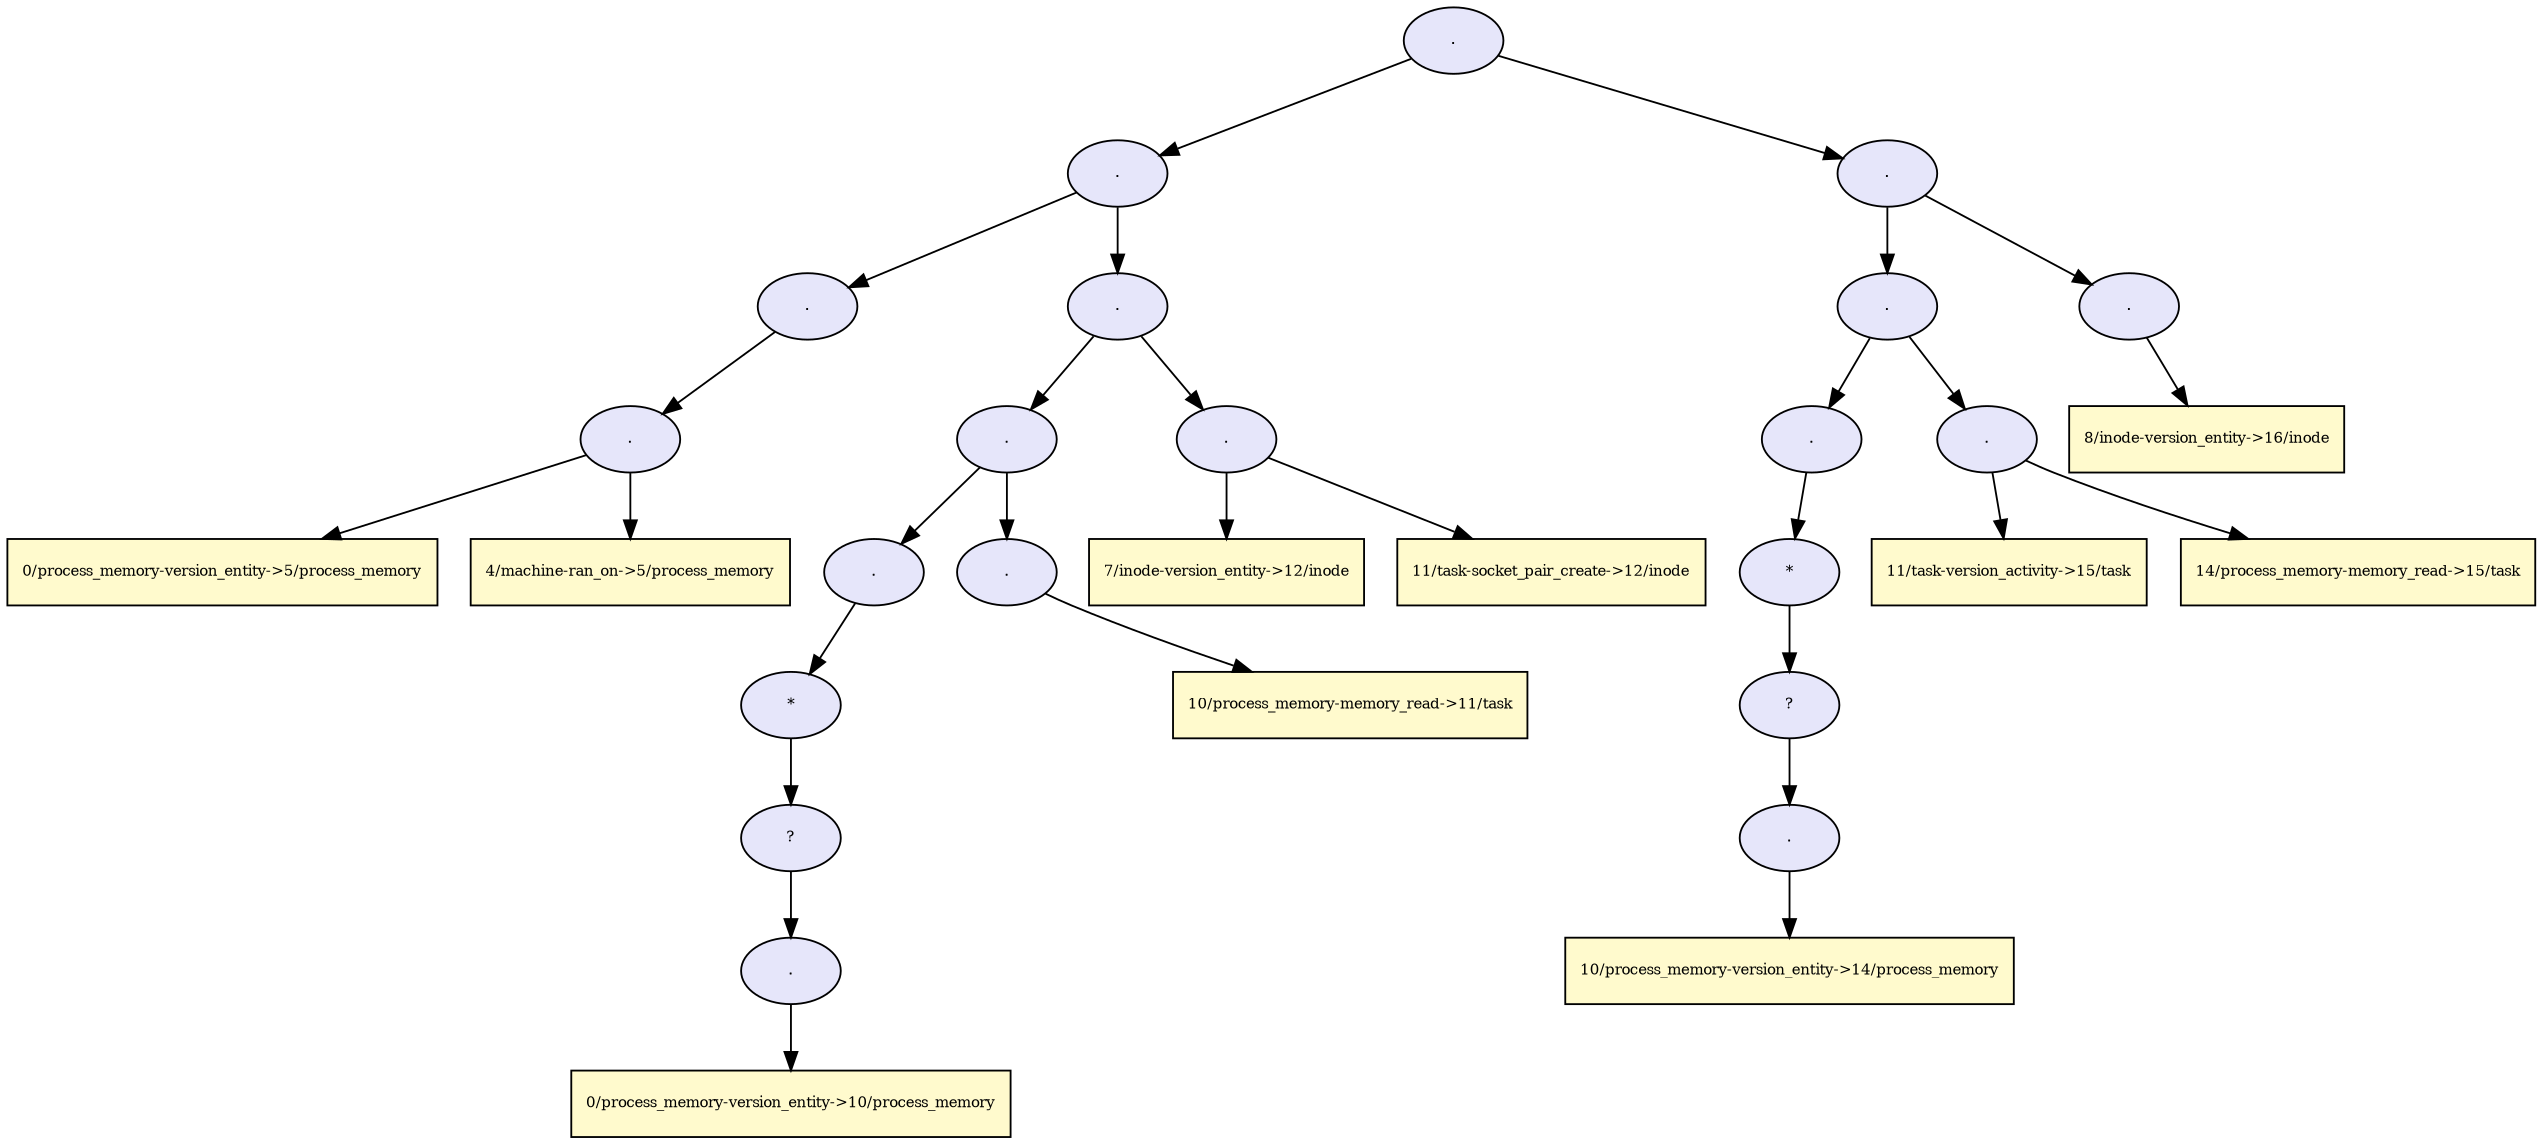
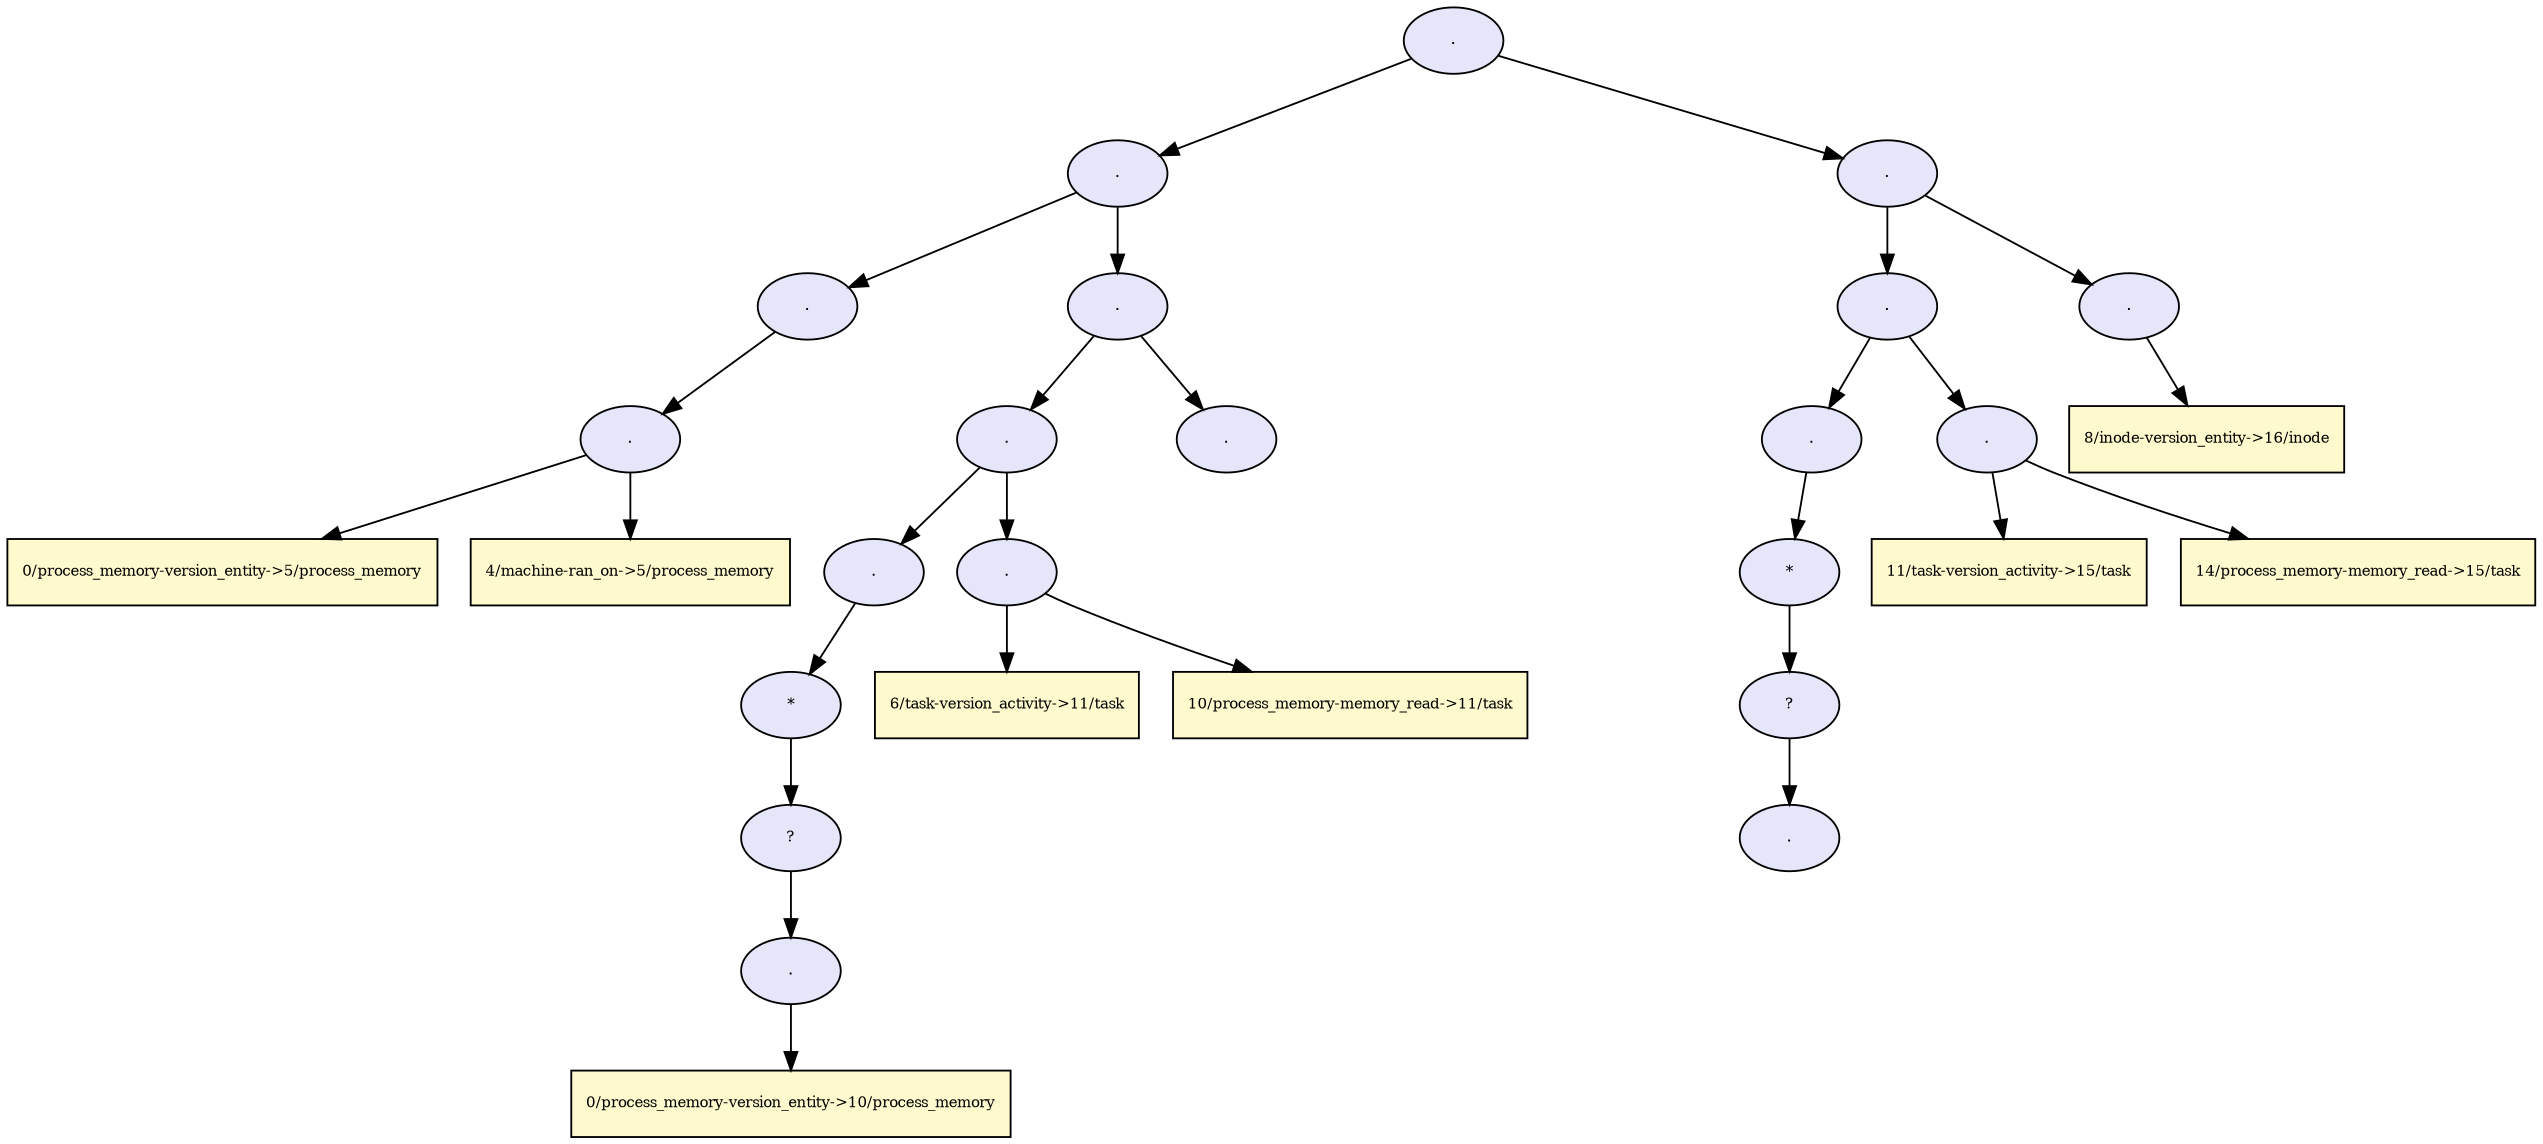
(1227, 572) -> none
(1551, 572) -> none
none -> (1007, 705)
(1790, 971) -> none
